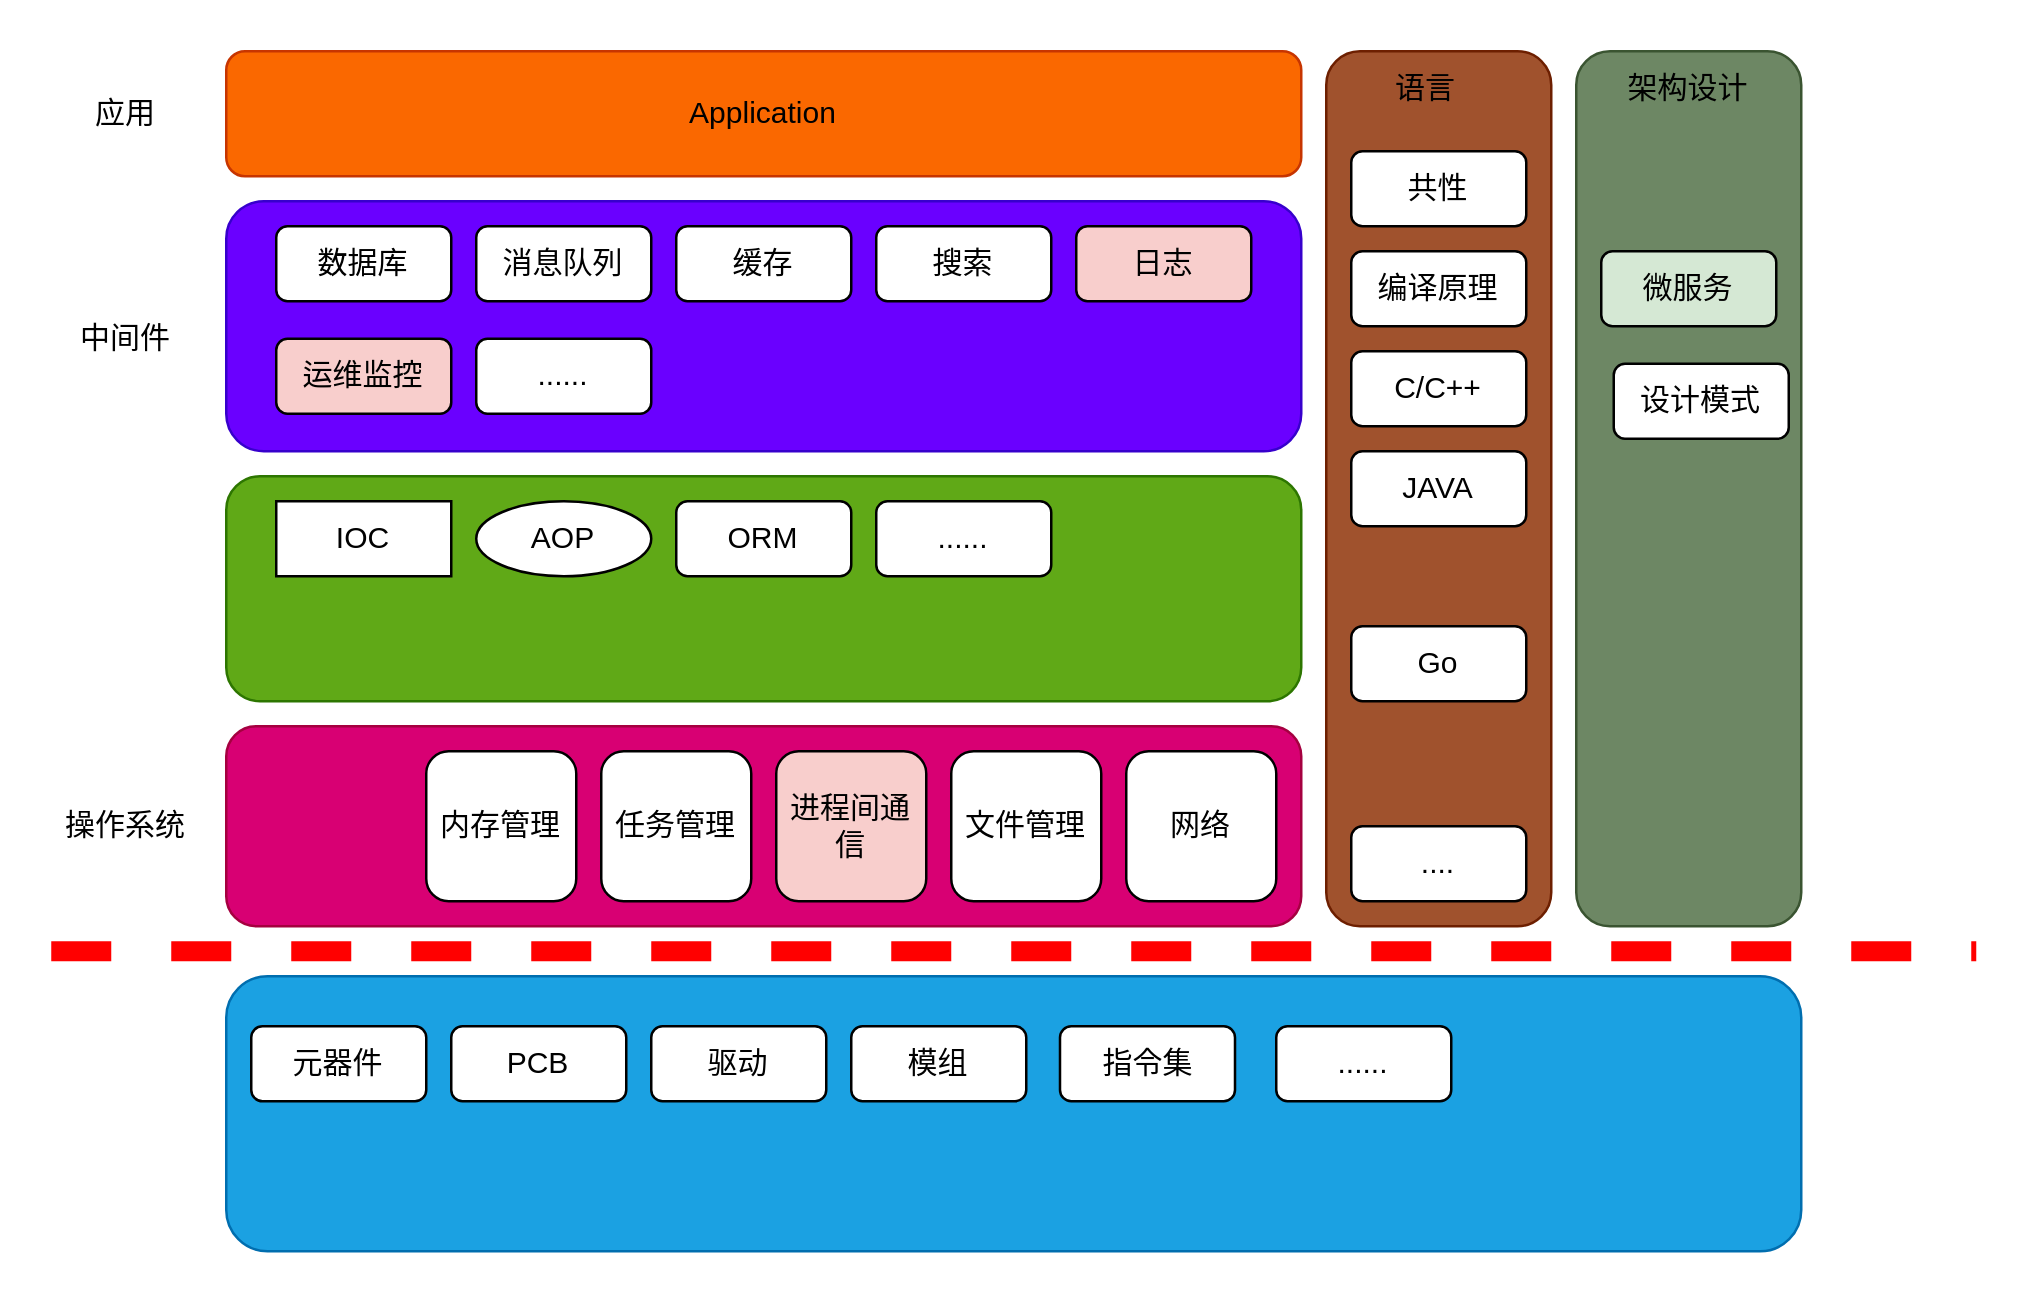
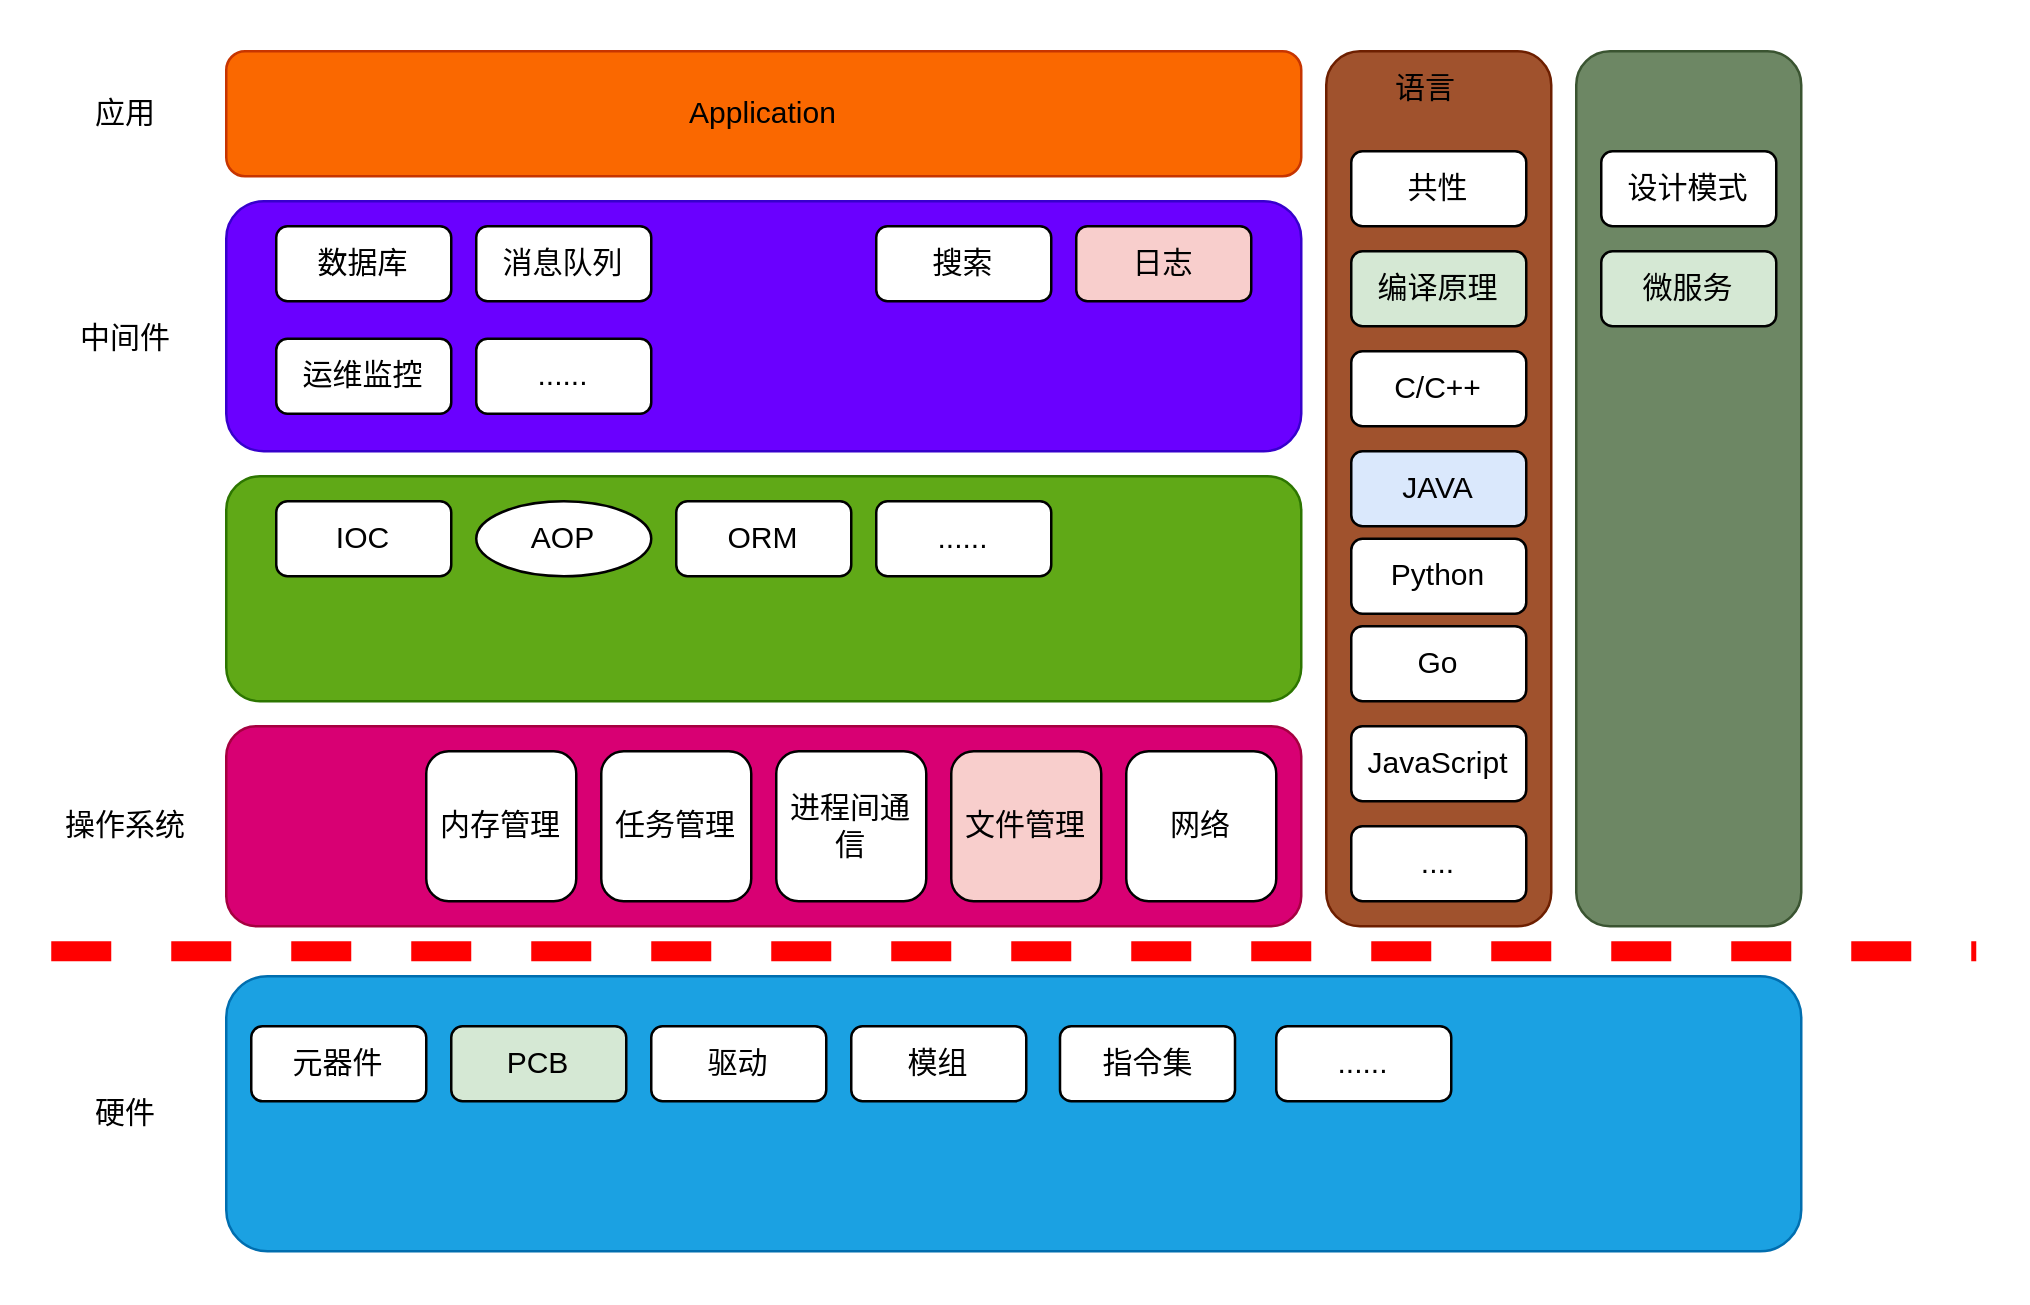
(1689, 89) -> none
(764, 264) -> none
(1439, 289) -> (1439, 289)
(364, 376) -> (364, 376)
(1701, 401) -> (1689, 189)
(1439, 489) -> (1439, 489)
(364, 539) -> (364, 539)
none -> (1439, 576)
none -> (1439, 764)
(851, 826) -> (851, 826)
(1026, 826) -> (1026, 826)
(539, 1064) -> (539, 1064)
none -> (126, 1114)
